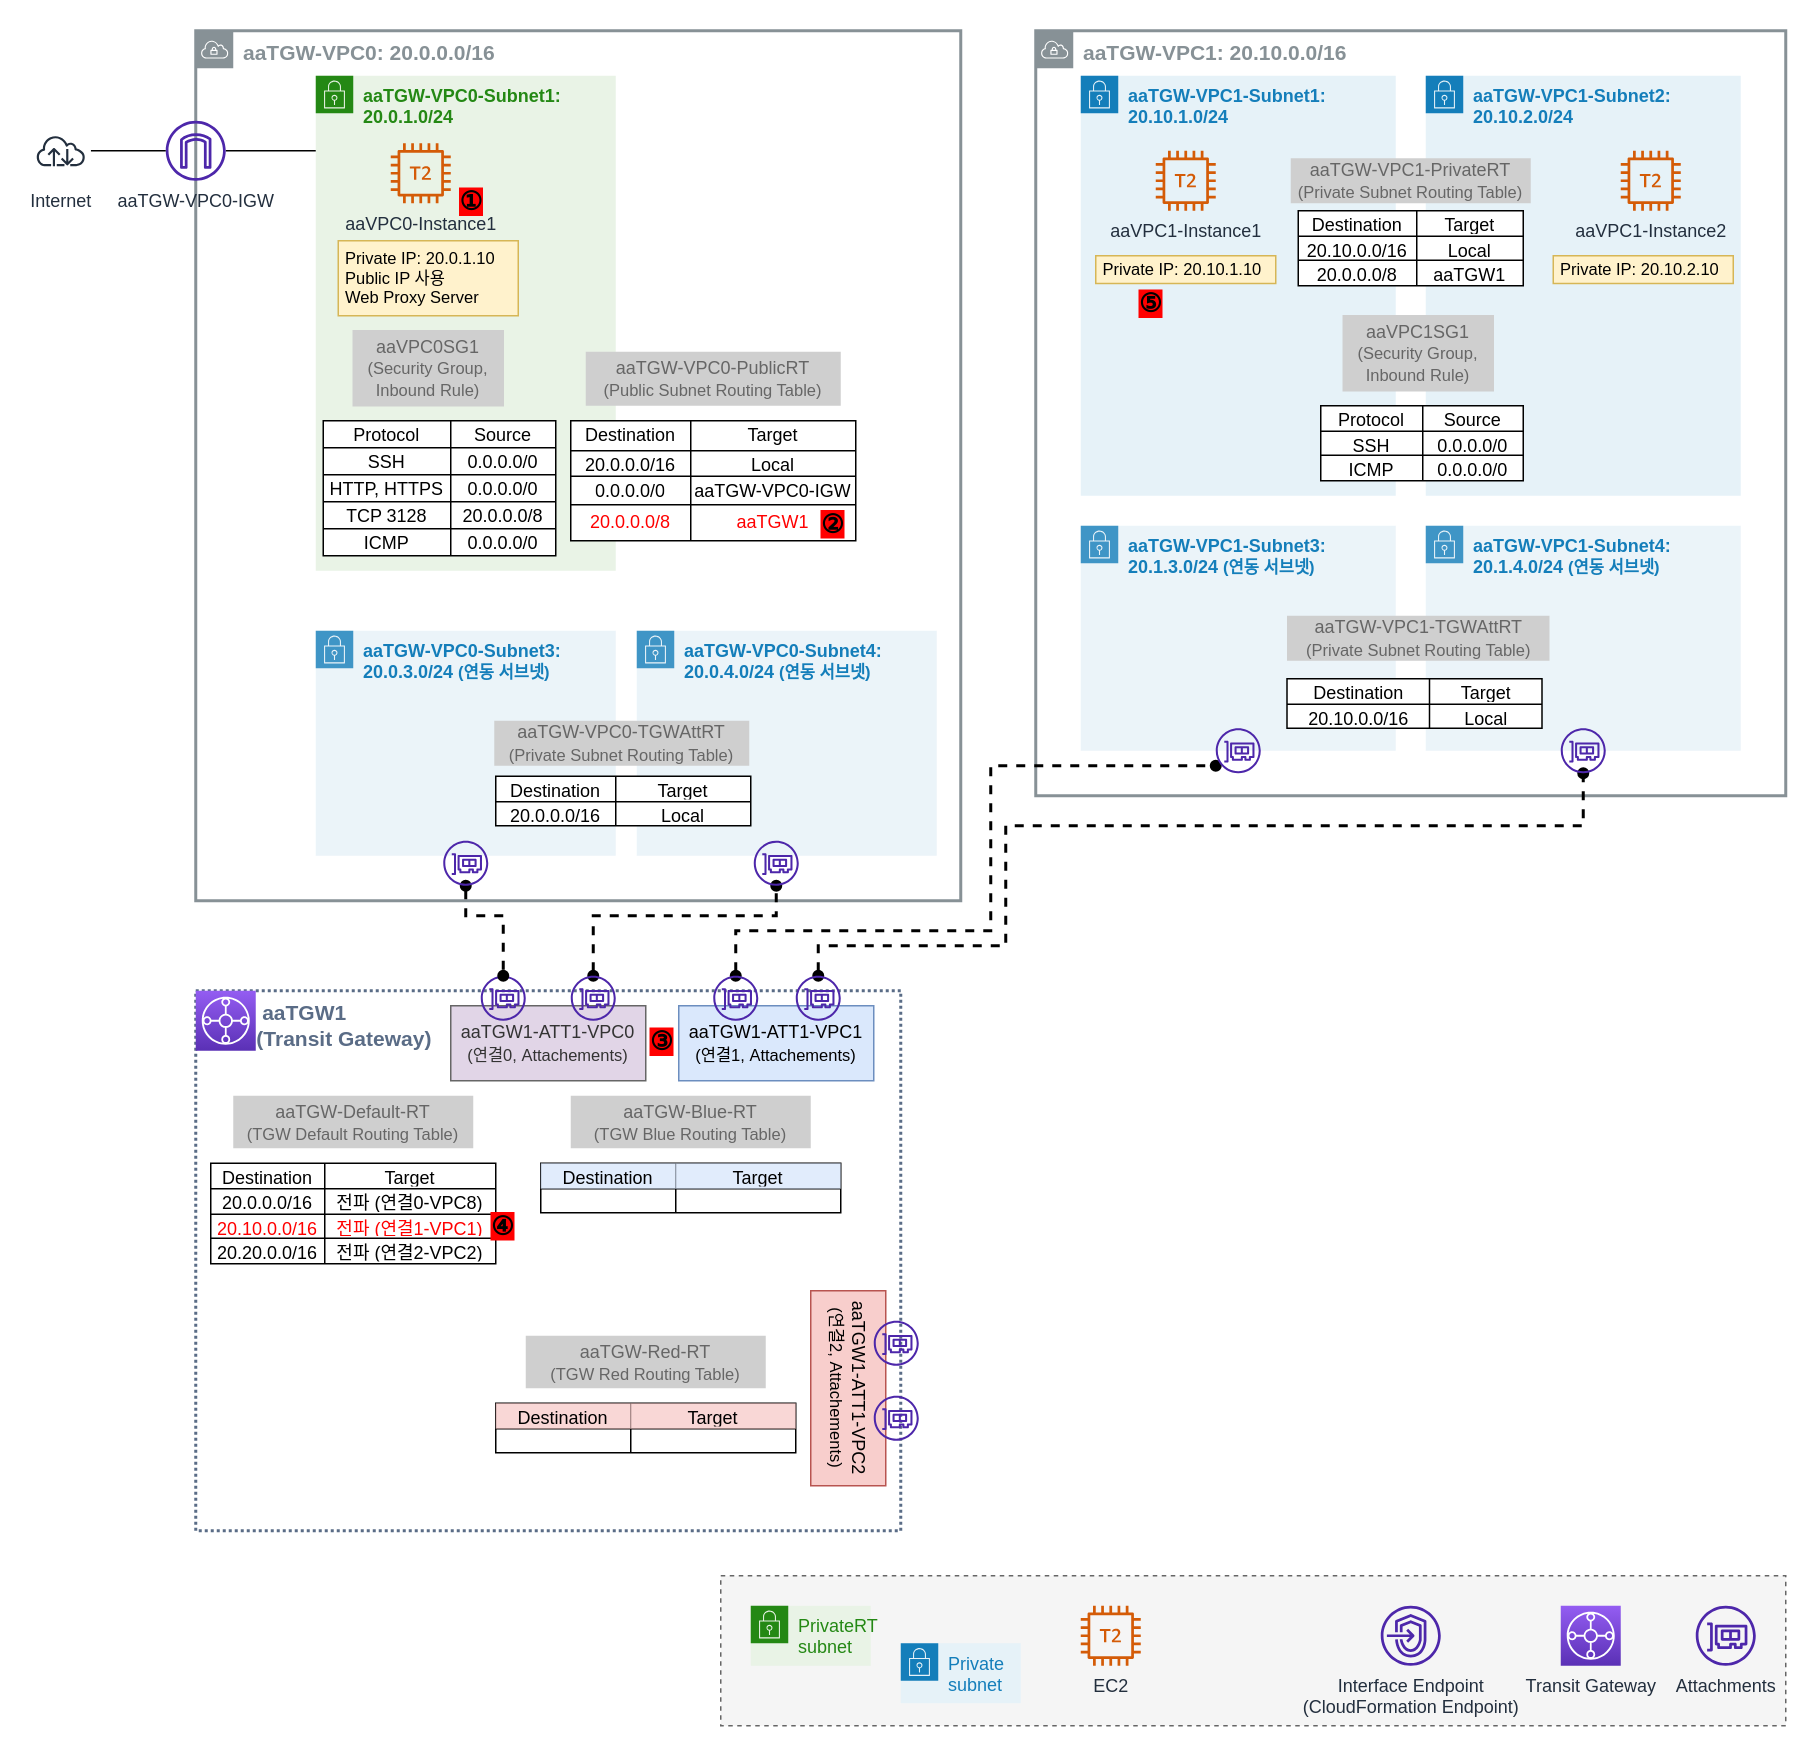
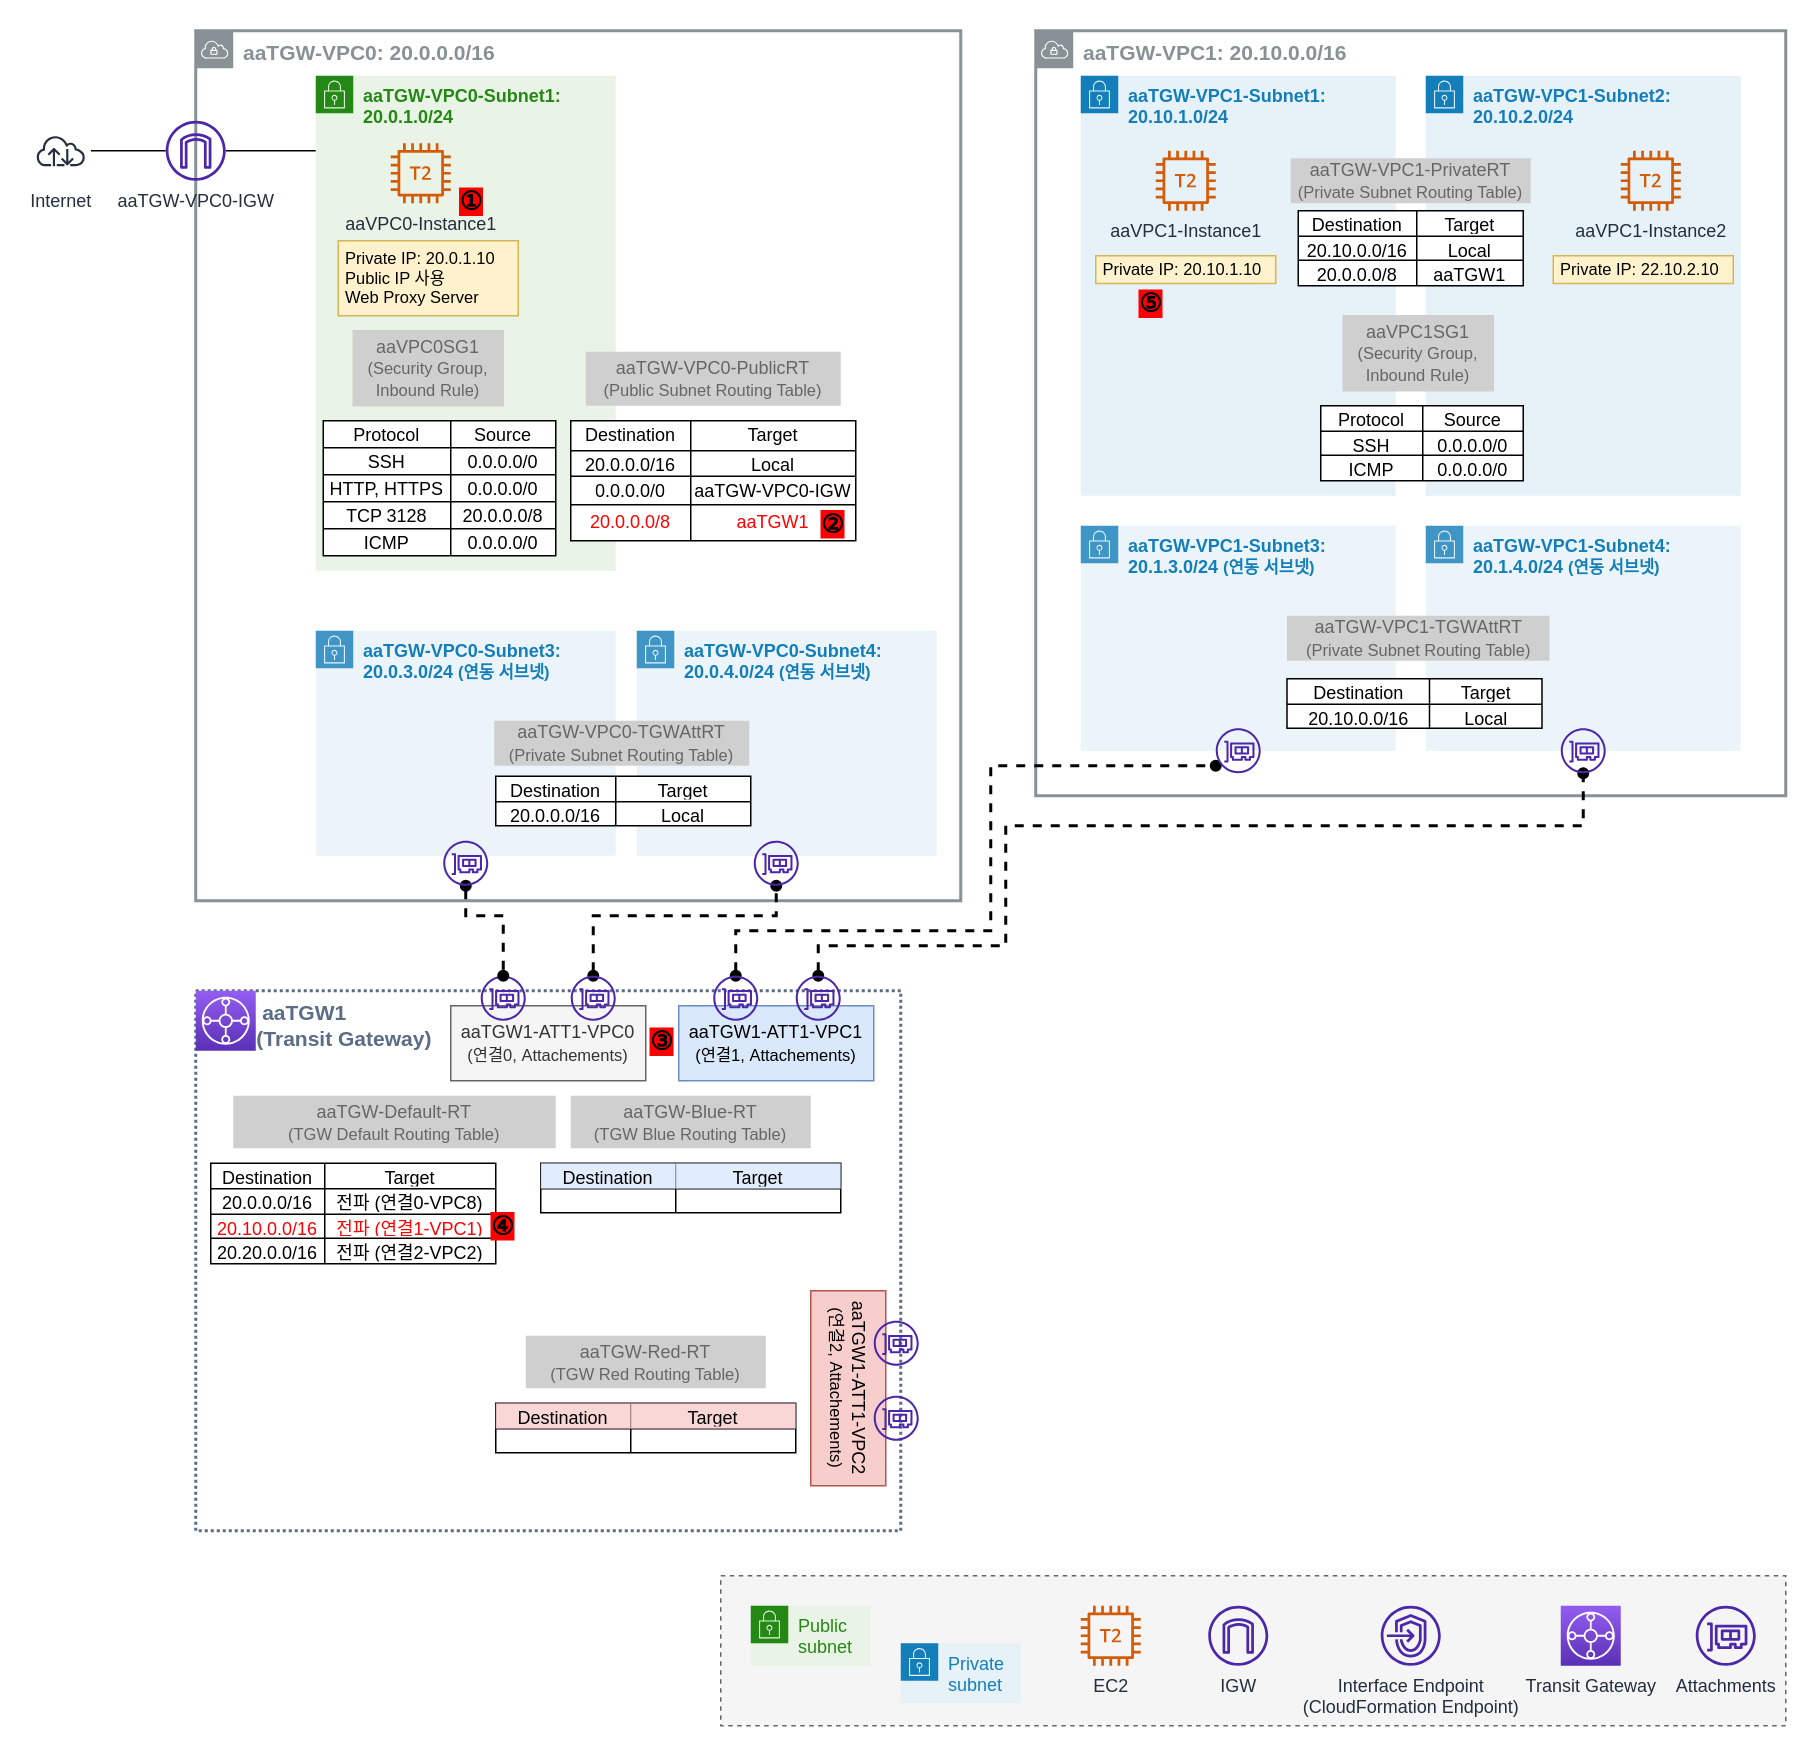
(1643, 269) -> (1643, 269)
(548, 1043) -> (548, 1043)
(353, 1122) -> (395, 1122)
none -> (1238, 1636)
(835, 1649) -> (835, 1638)
